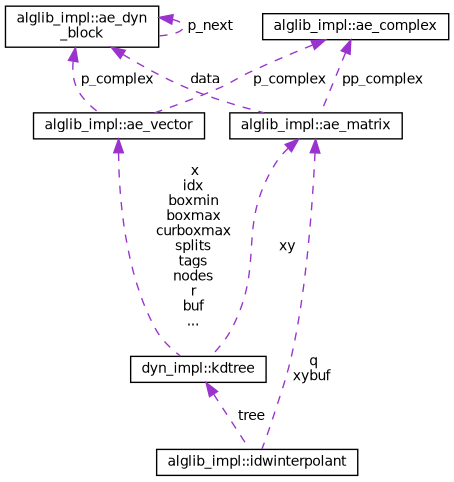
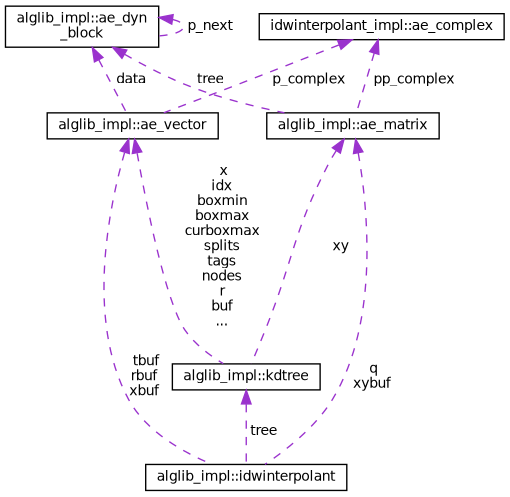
(356, 27) -> (382, 27)
(116, 80) -> (129, 80)
(203, 80) -> (209, 80)
none -> (107, 331)
(198, 369) -> (246, 377)
